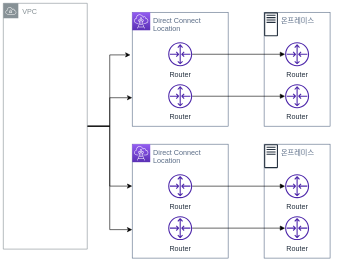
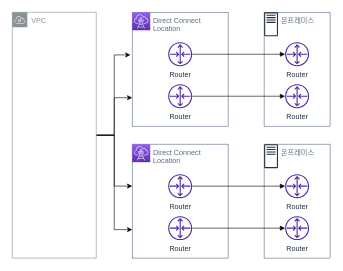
(45, 126) -> (54, 135)
